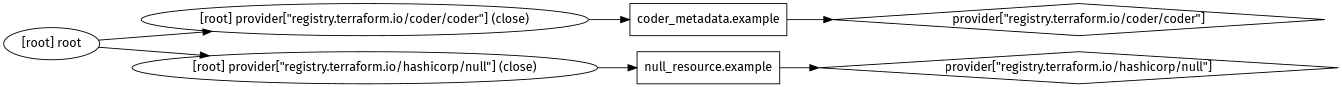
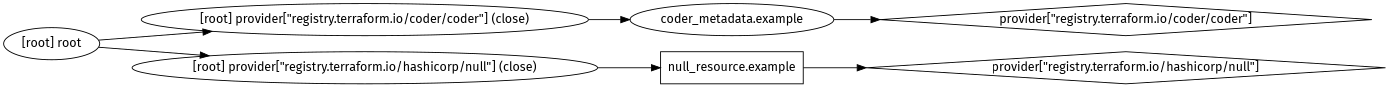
(708, 20) -> (732, 20)
